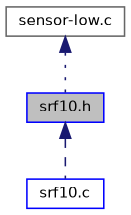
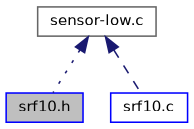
(65, 159) -> (127, 71)
